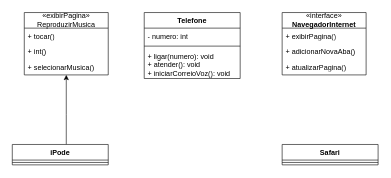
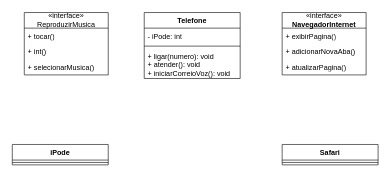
(66, 20) -> (66, 20)
(170, 36) -> (167, 36)
(66, 80) -> none
